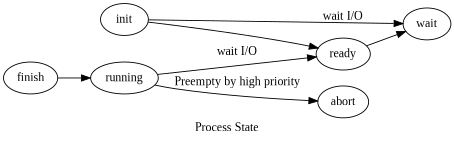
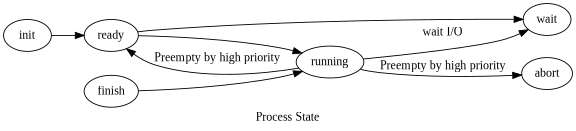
(271, 22) -> (443, 50)
none -> (216, 40)
(237, 52) -> (217, 58)
